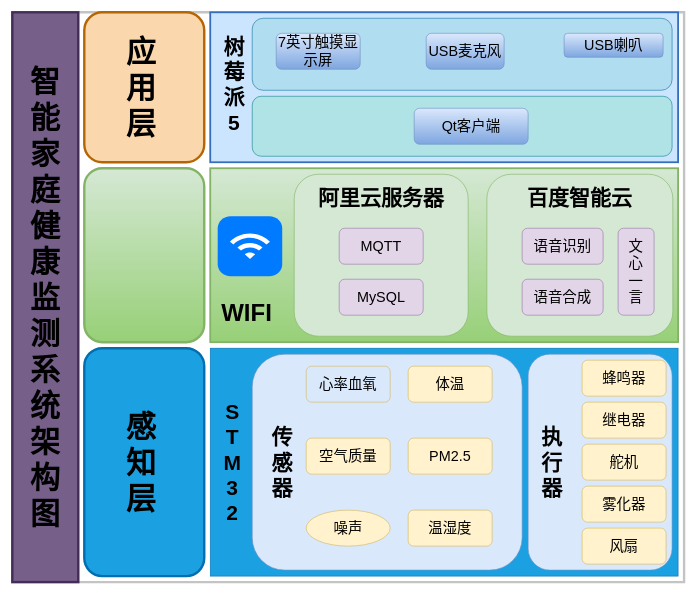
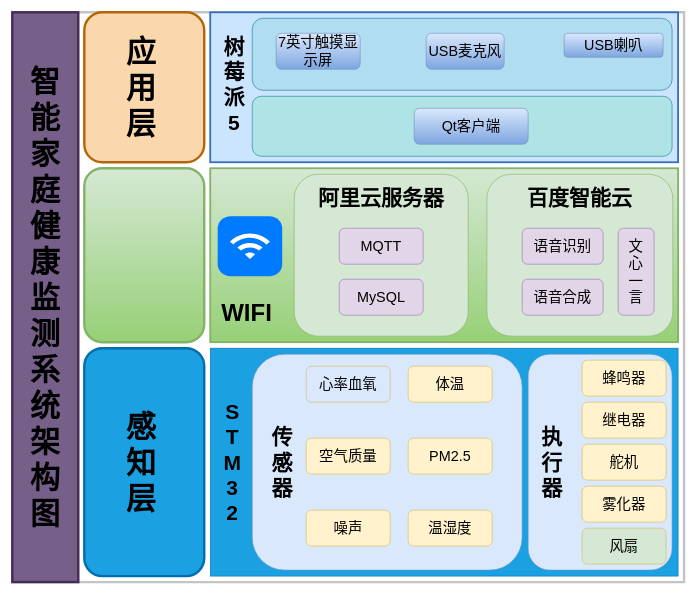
(348, 528) -> (348, 528)
(624, 546) -> (624, 546)
